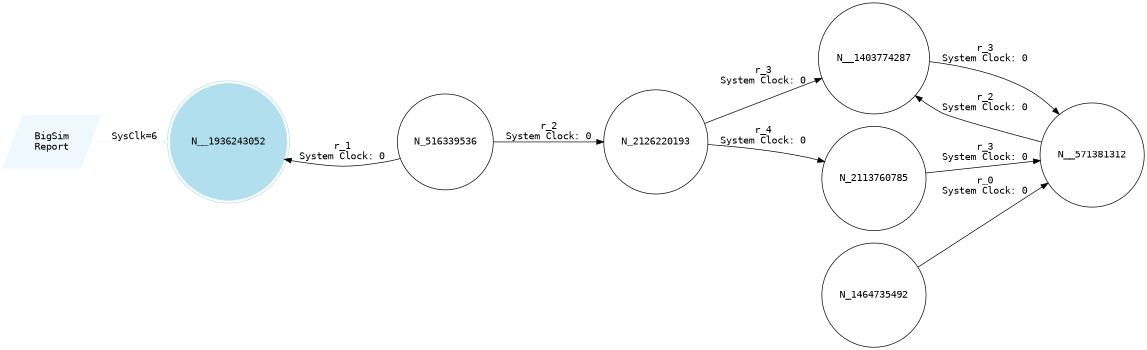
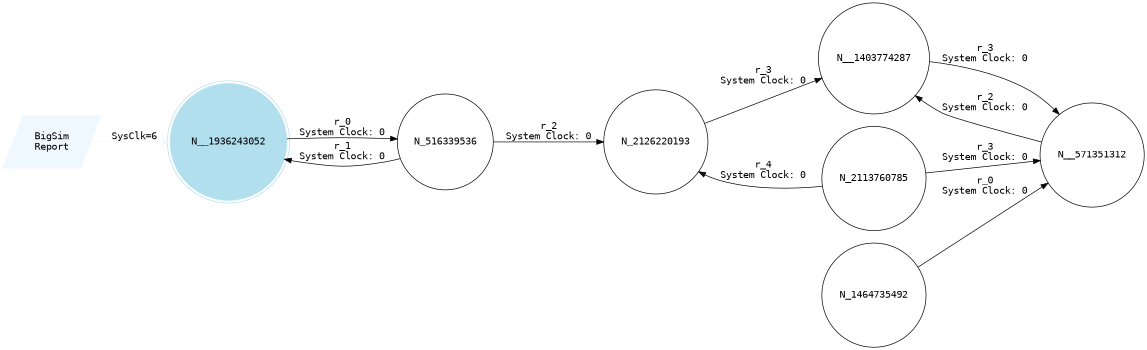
none -> (339, 138)
(763, 150) -> (763, 187)
(1092, 155) -> (1092, 155)
